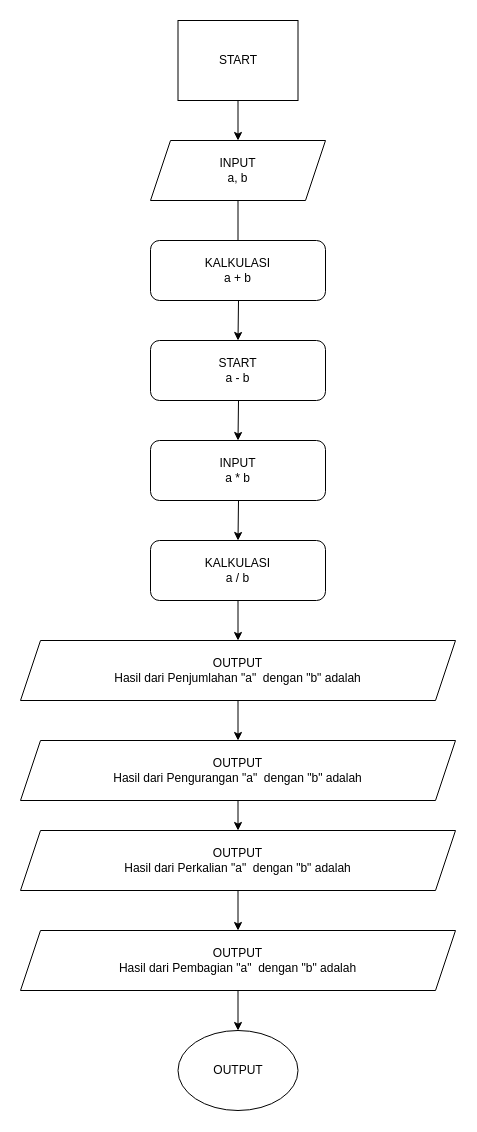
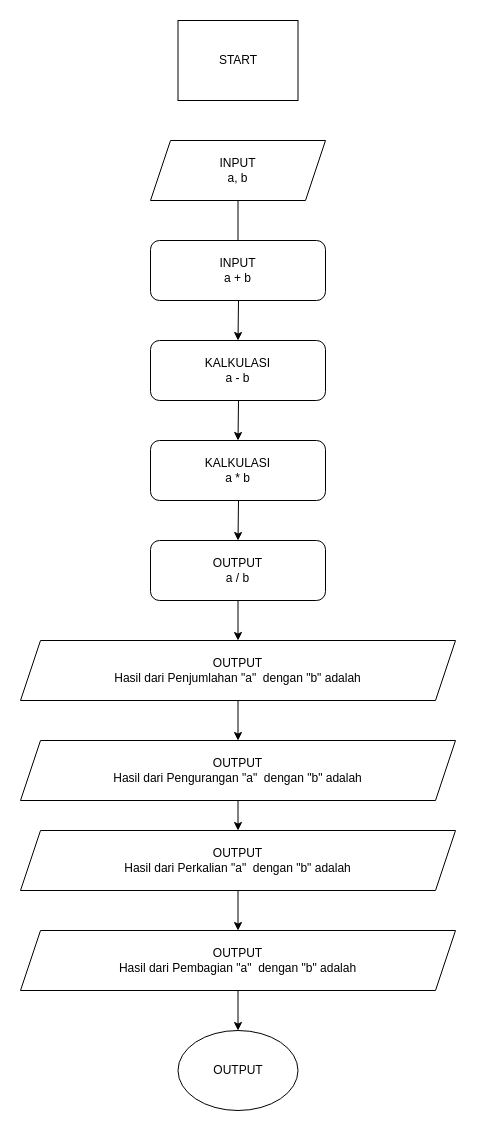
(238, 117) -> none
(238, 271) -> (238, 271)
(238, 371) -> (238, 371)
(238, 471) -> (238, 471)
(238, 571) -> (238, 571)
